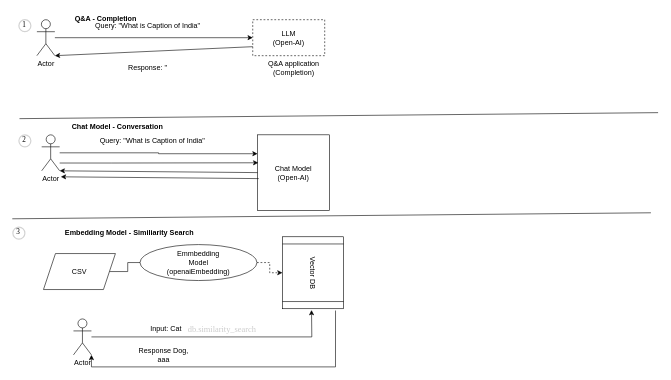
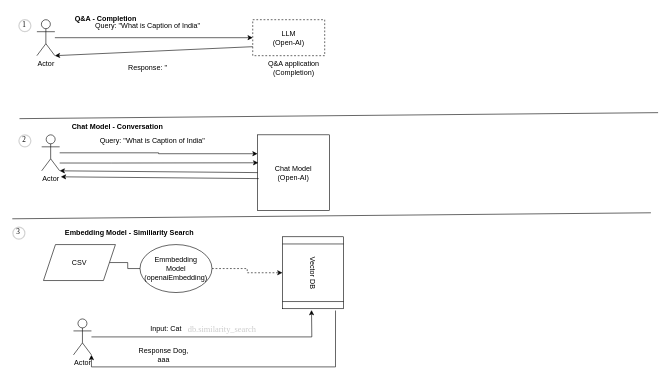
(199, 263) -> (176, 269)
(80, 272) -> (80, 263)
